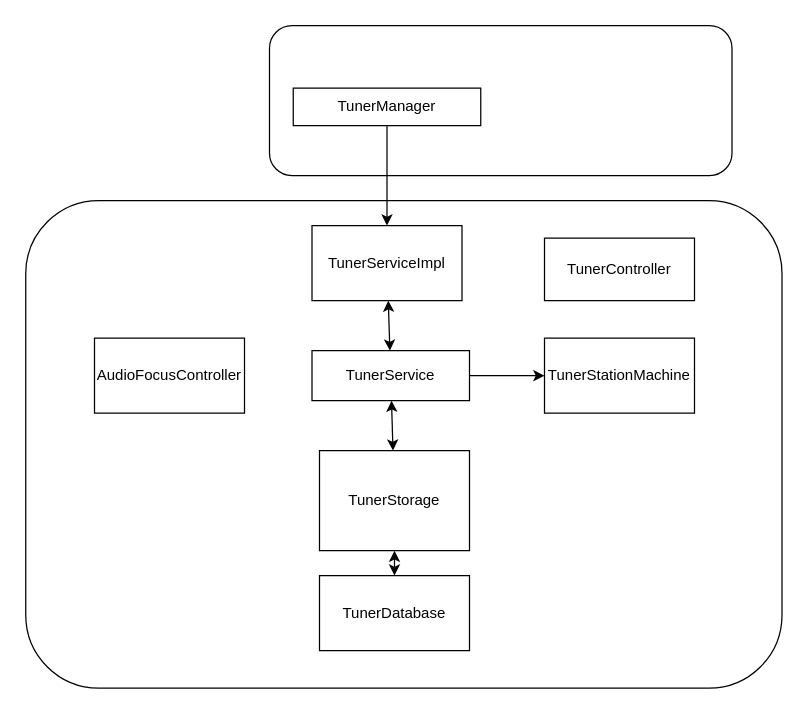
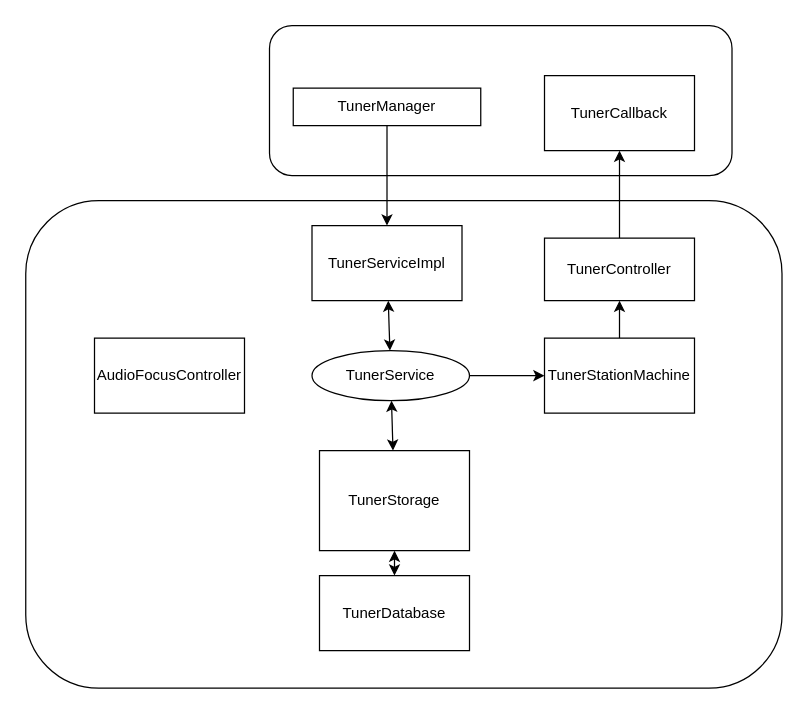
none -> (619, 113)
none -> (619, 199)
none -> (619, 315)
(391, 376) -> (391, 376)
